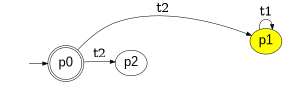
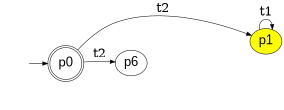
(131, 63) -> (131, 63)
